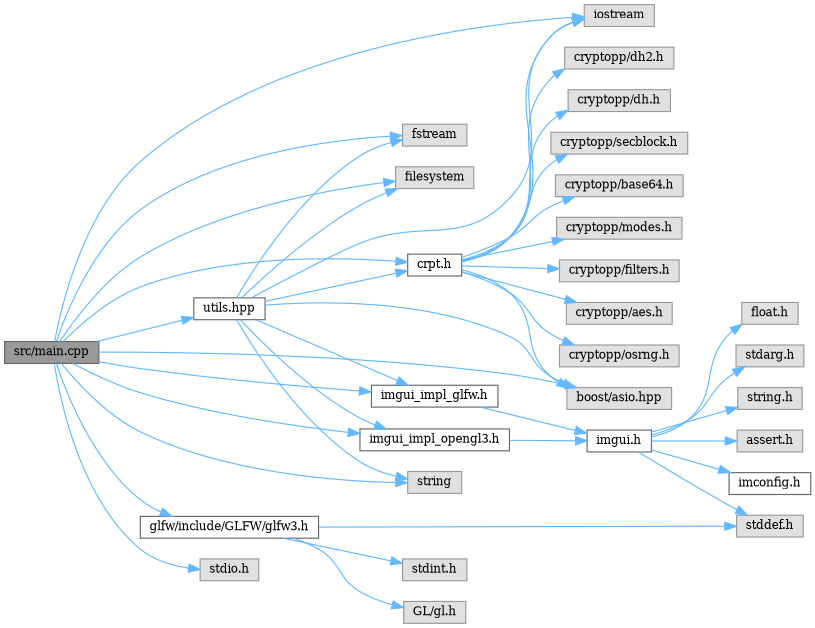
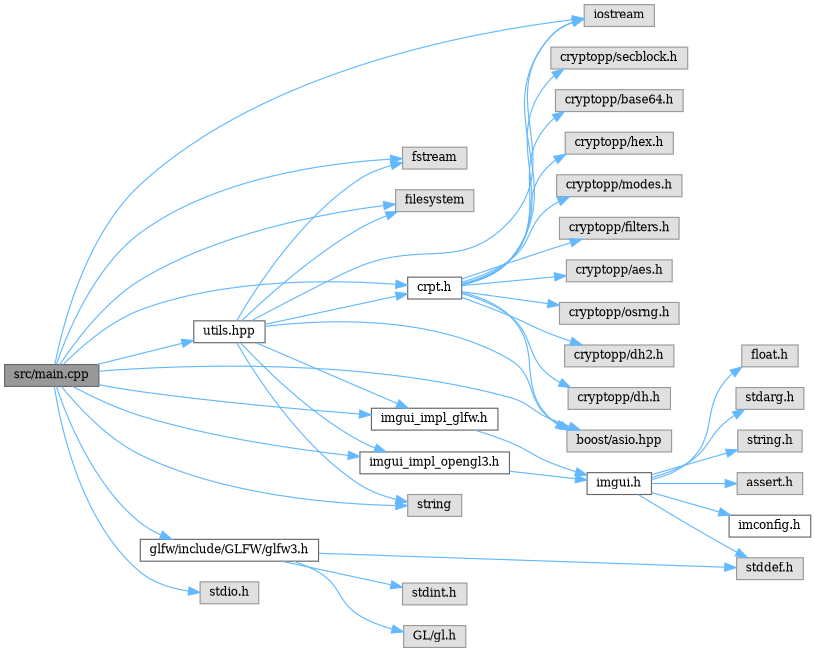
none -> (619, 143)
